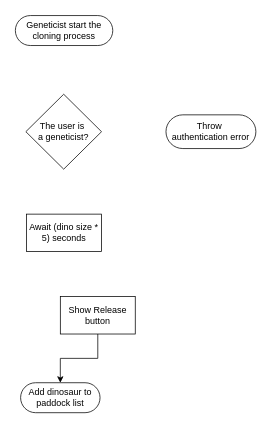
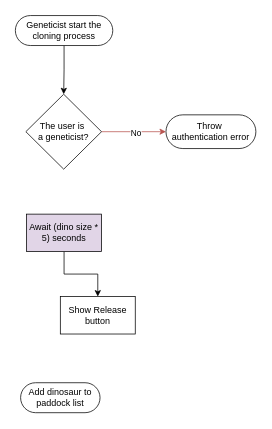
none -> (64, 86)
none -> (131, 132)
(64, 233) -> (64, 233)
none -> (98, 281)
(82, 359) -> none
